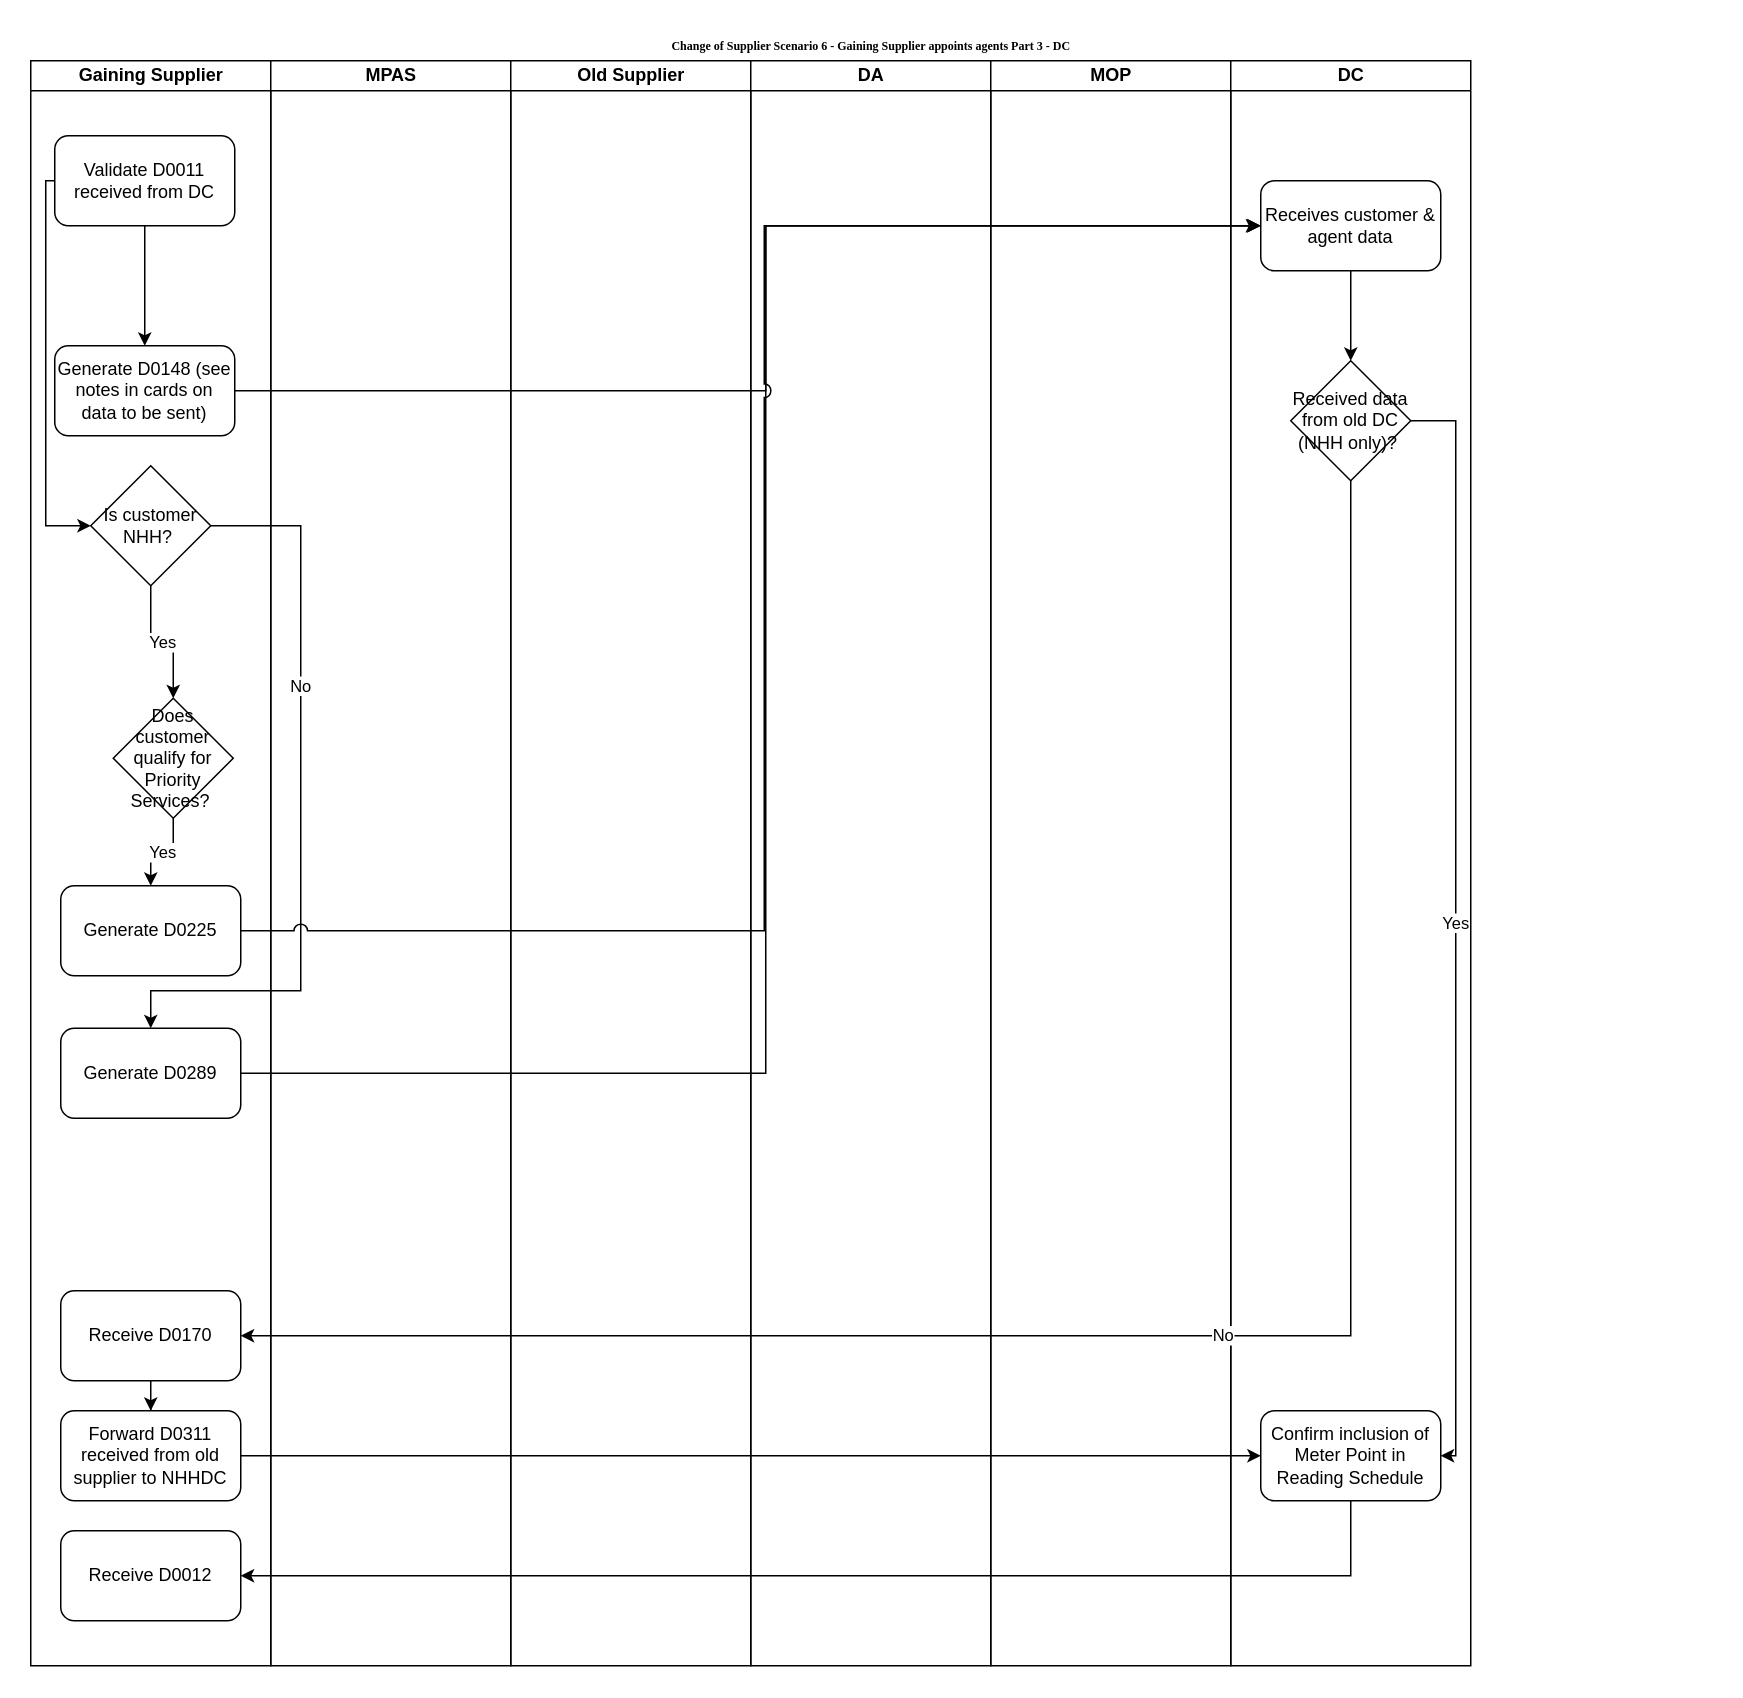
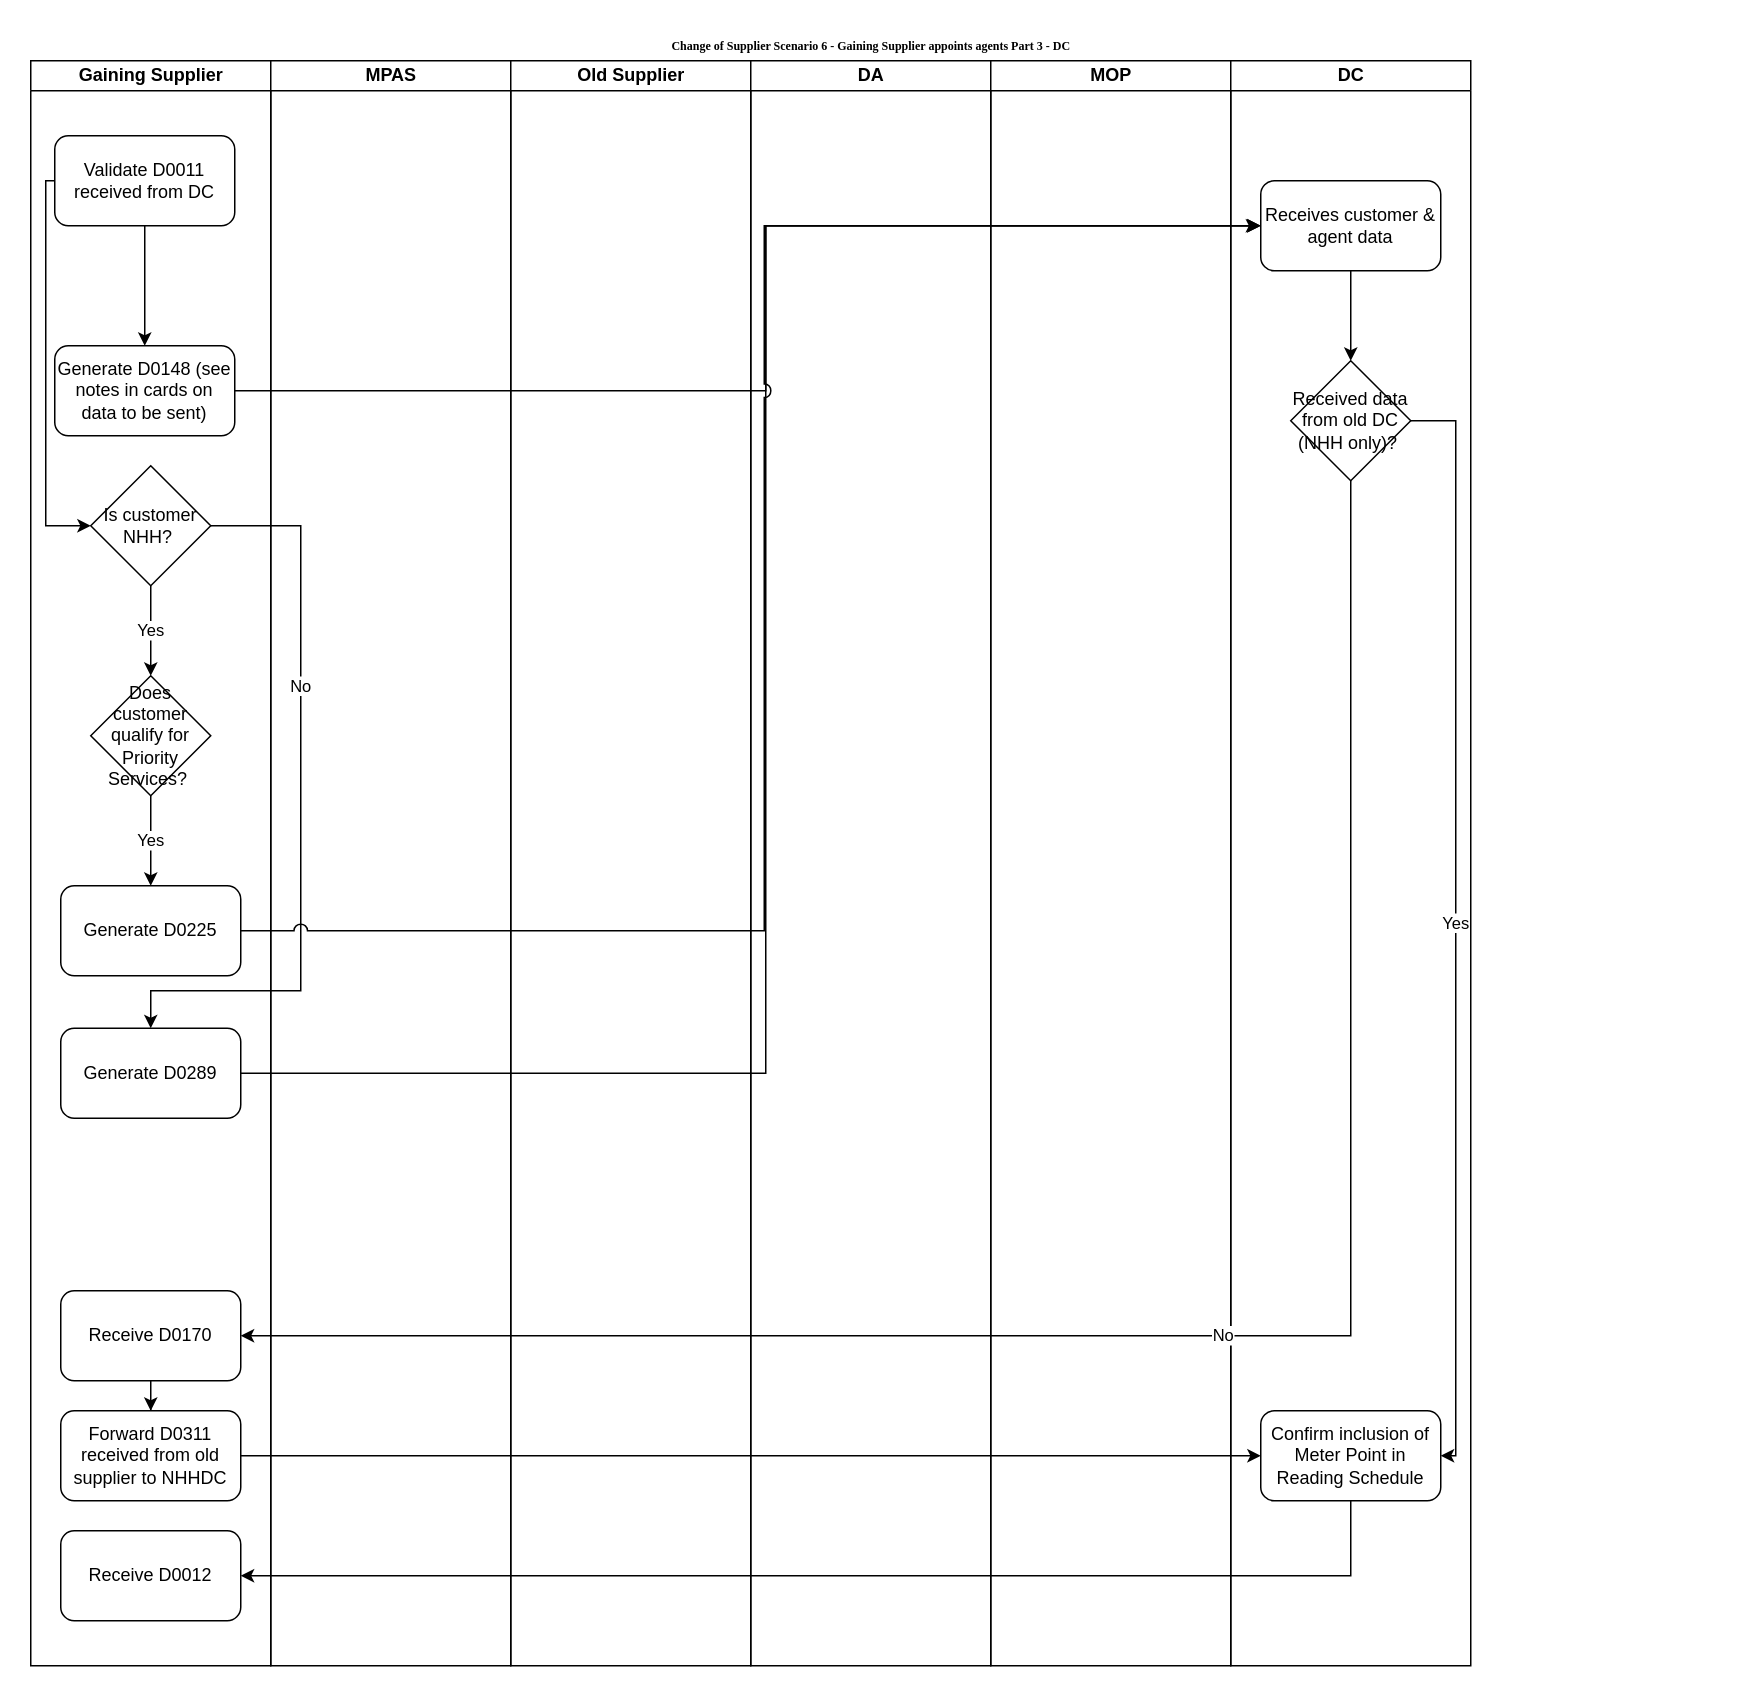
(173, 758) -> (151, 736)
